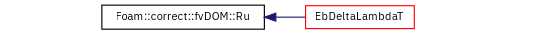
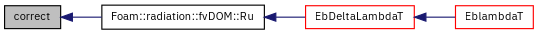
none -> (33, 17)
(183, 17) -> (183, 17)
none -> (494, 17)
